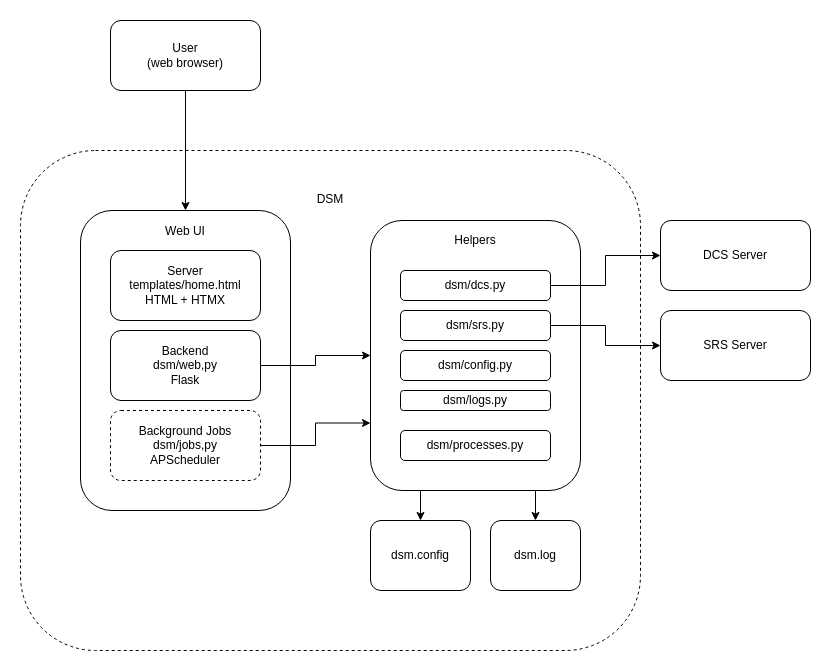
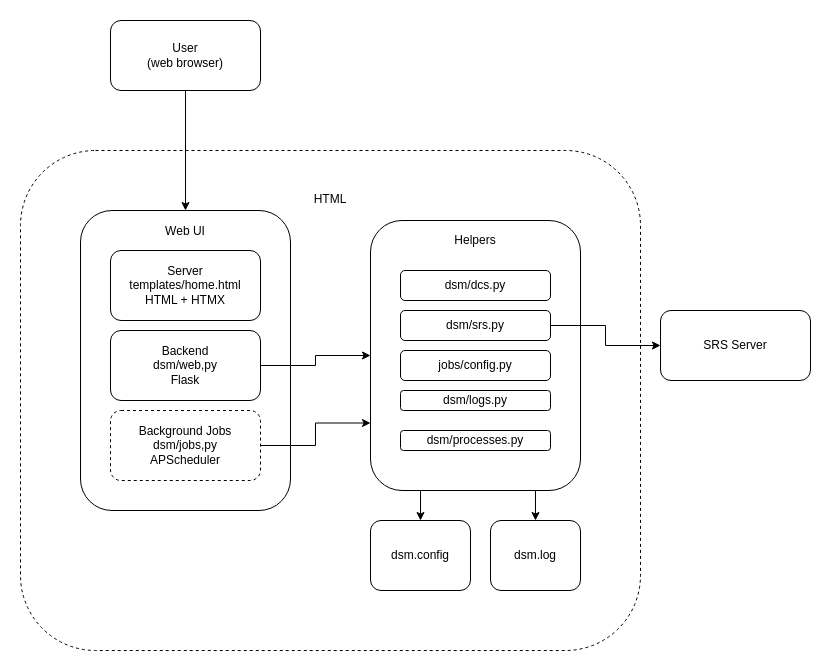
(736, 256) -> none
(606, 275) -> none
(476, 366) -> (476, 366)
(331, 401) -> (331, 401)
(476, 446) -> (476, 441)
